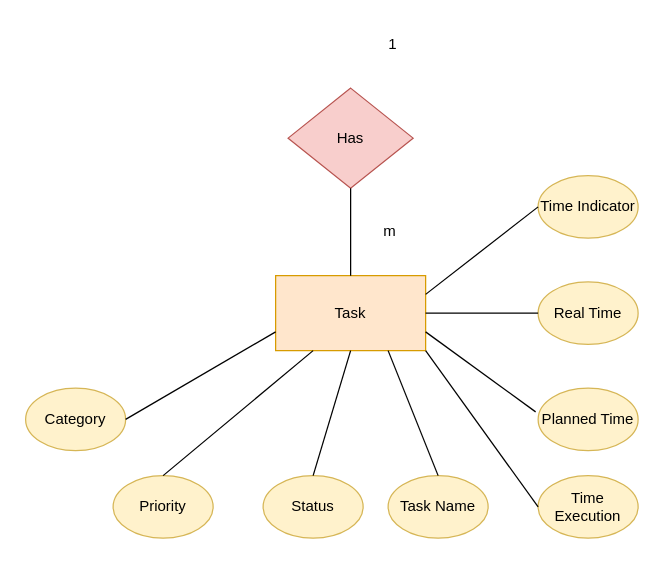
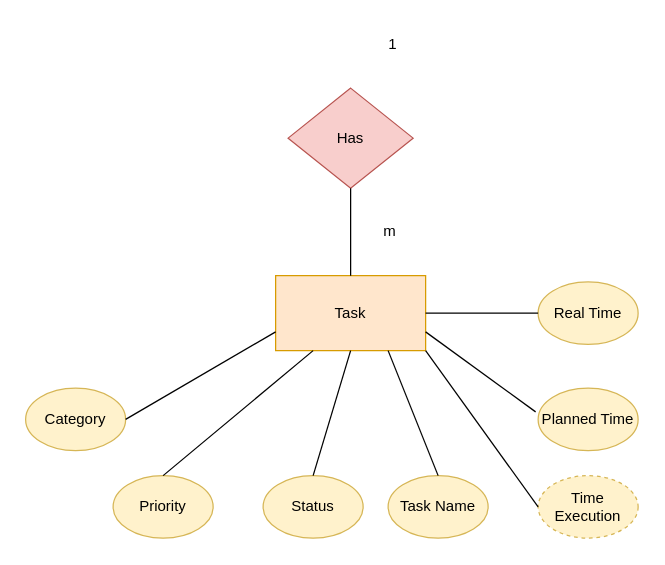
(588, 207) -> none
(482, 251) -> none
(588, 507) -> (588, 507)
